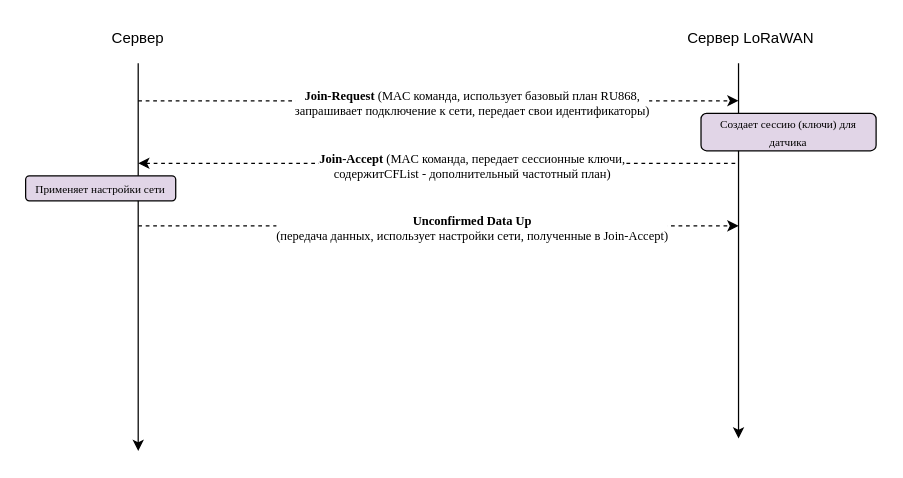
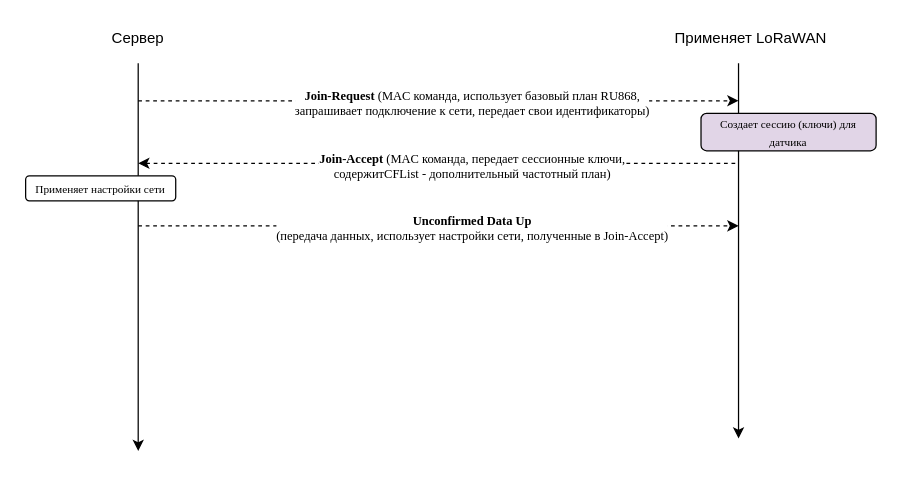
(751, 38) -> (751, 38)
(101, 188) -> (101, 188)
